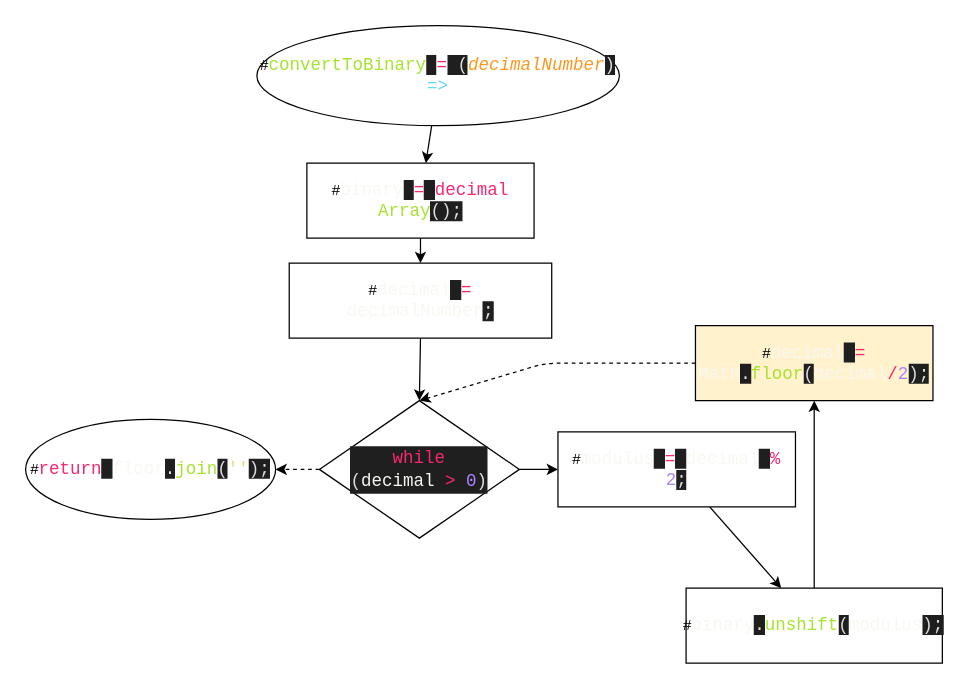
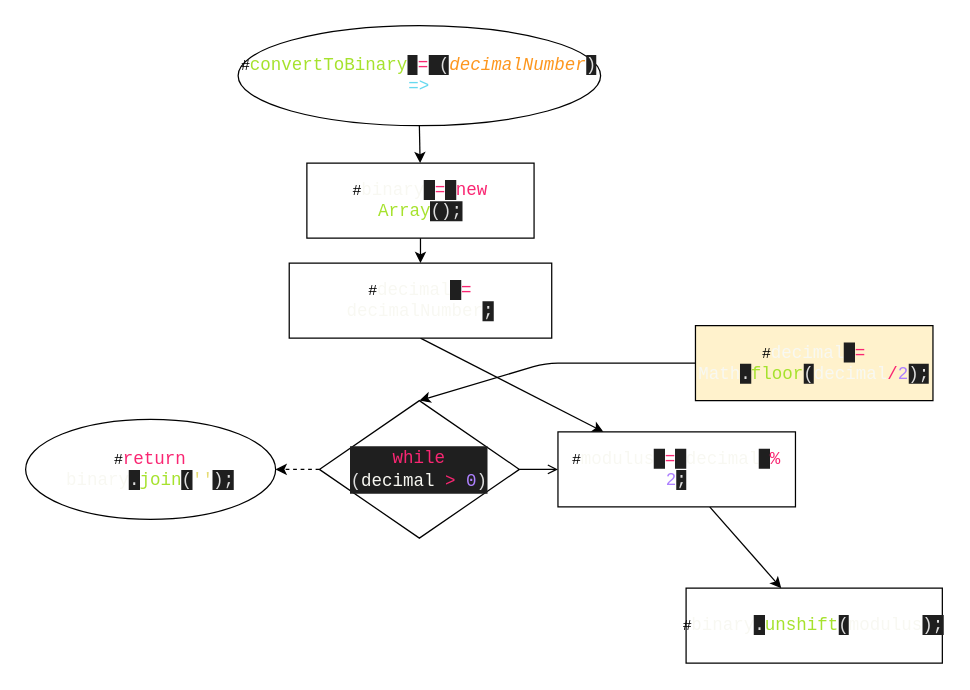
(438, 76) -> (419, 76)
(421, 201) -> (421, 201)
(561, 363) -> (561, 363)
(420, 365) -> (508, 383)
(151, 469) -> (151, 469)
(548, 469) -> (550, 469)
(814, 499) -> none
